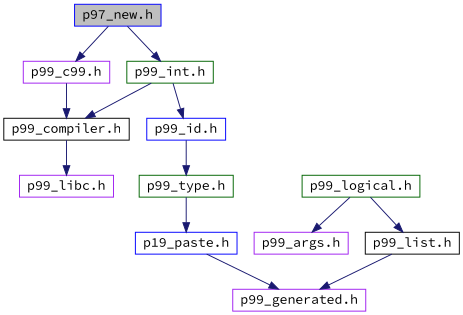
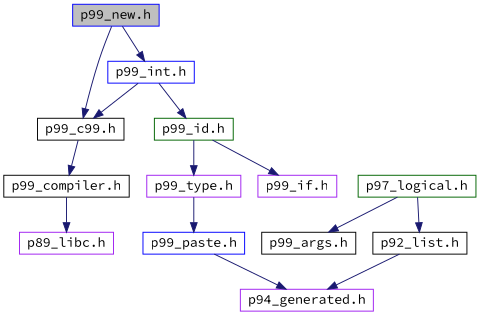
(118, 15) -> (116, 15)
(66, 72) -> (81, 129)
(170, 72) -> (151, 72)
(123, 98) -> (120, 98)
(186, 129) -> (194, 129)
(66, 186) -> (66, 243)
(186, 186) -> (194, 186)
none -> (297, 186)
(361, 186) -> (417, 186)
(186, 243) -> (194, 243)
(301, 243) -> (309, 243)
(412, 243) -> (420, 243)
(299, 300) -> (307, 300)
